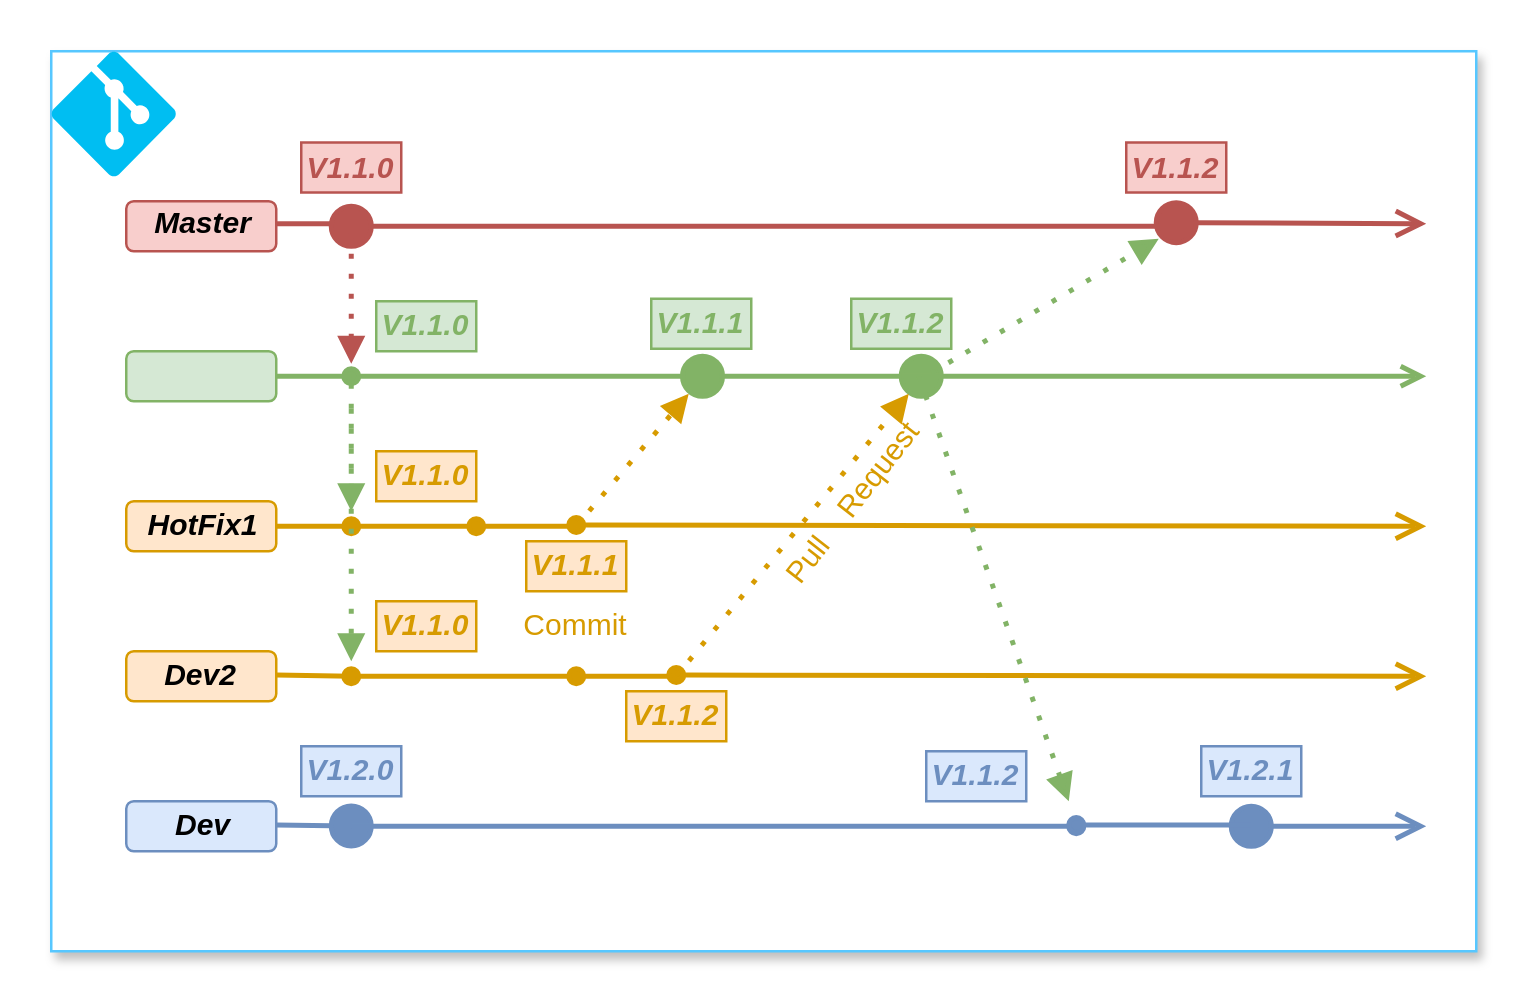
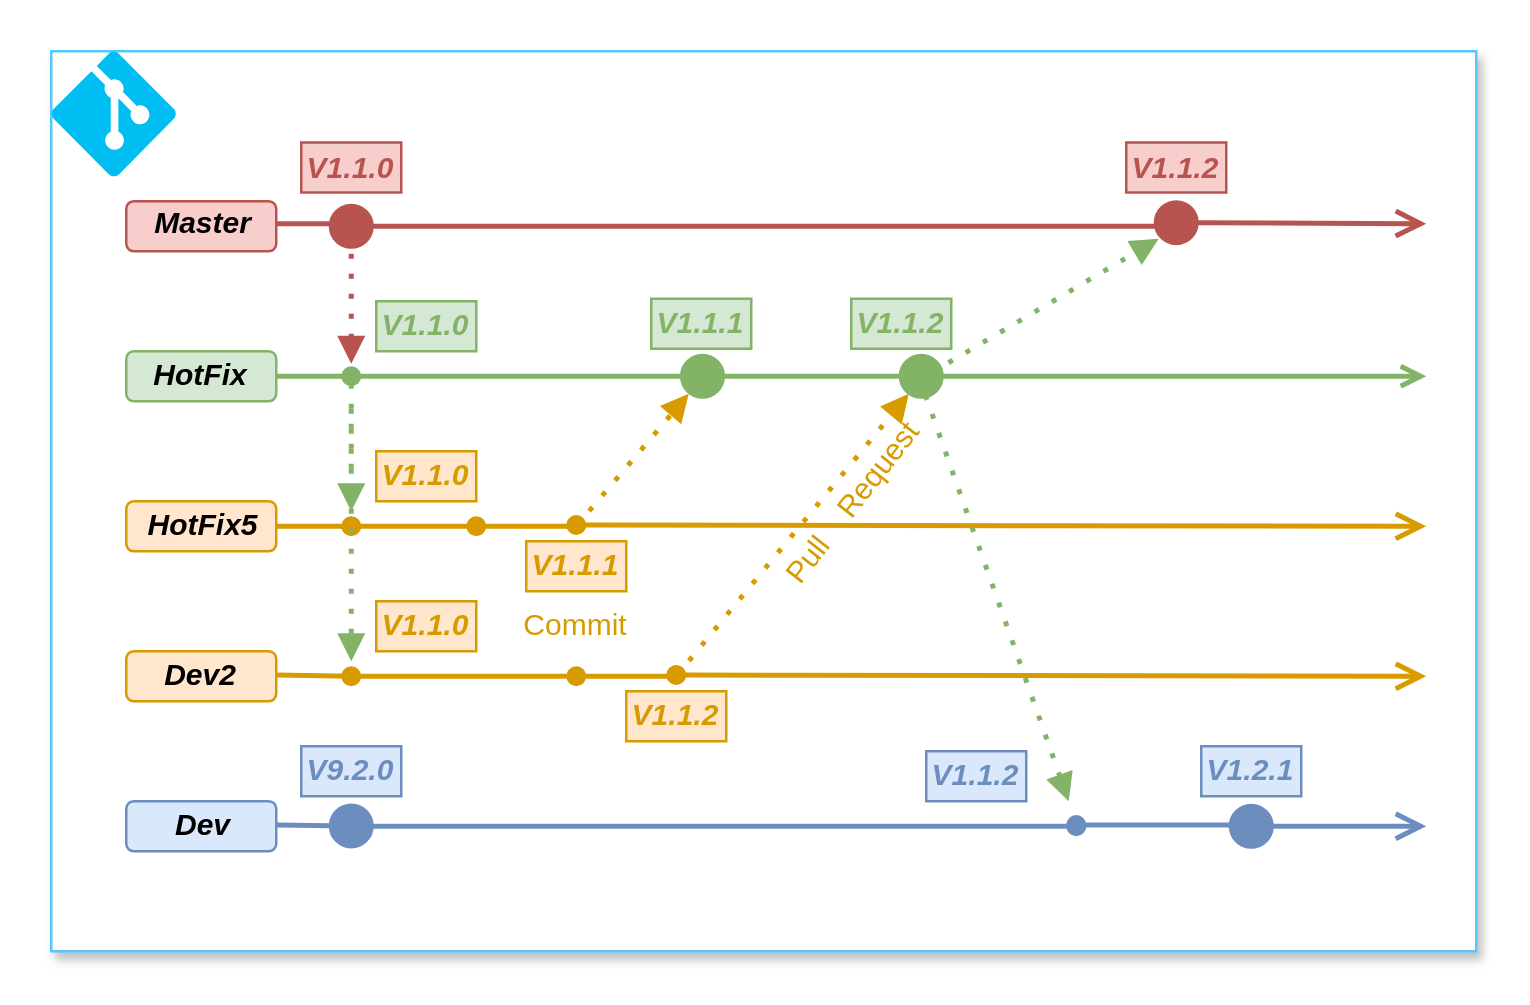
none -> (201, 376)
(204, 526) -> (204, 526)
(351, 771) -> (351, 771)
